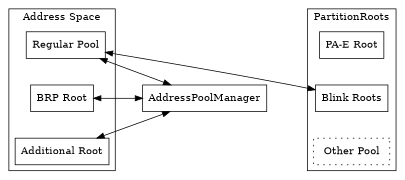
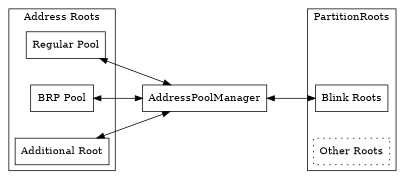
(62, 17) -> (62, 17)
(352, 45) -> none
(210, 70) -> (291, 98)
(62, 98) -> (62, 98)
(352, 151) -> (352, 151)
